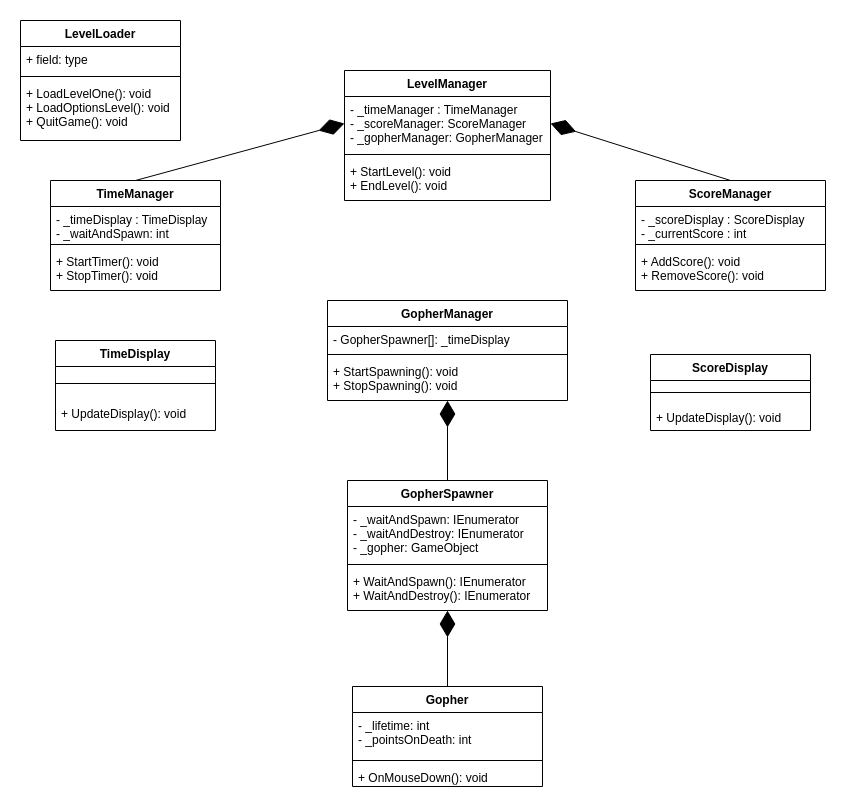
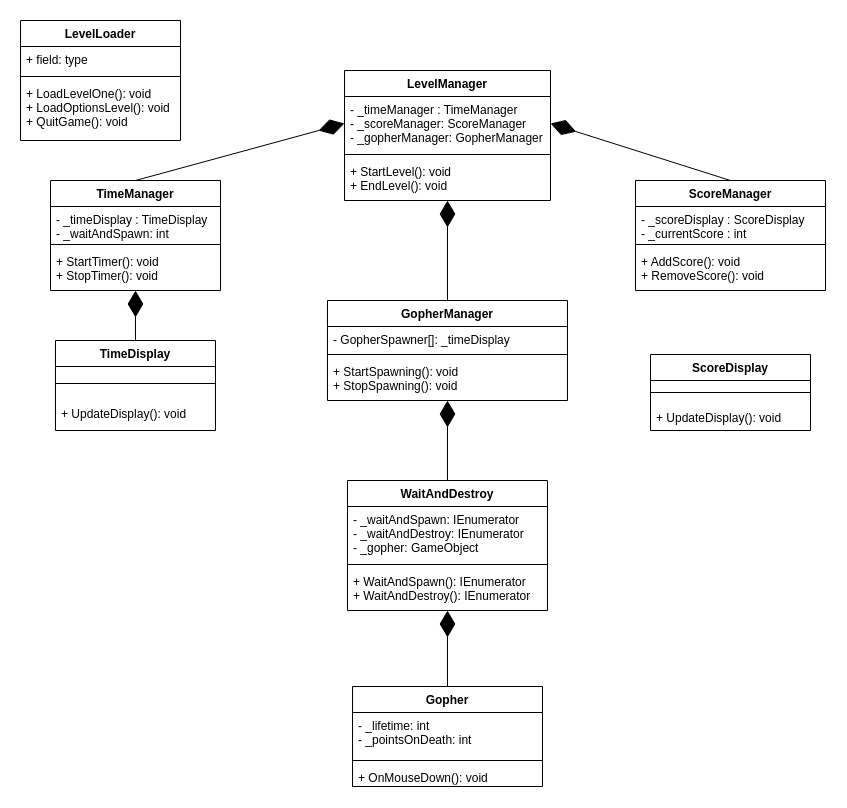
none -> (448, 263)
none -> (136, 328)
(447, 494) -> (447, 494)
